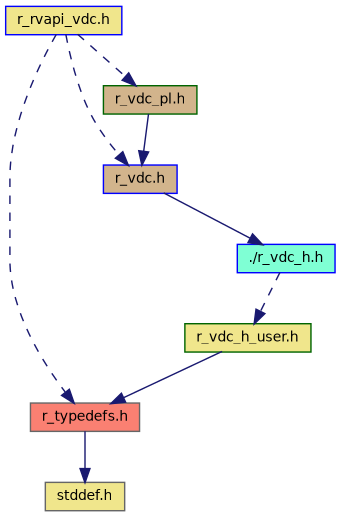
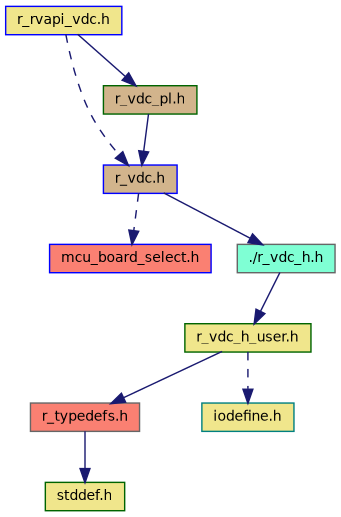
(101, 55) -> (101, 55)
(10, 216) -> none
none -> (130, 259)
(286, 259) -> (286, 259)
(270, 292) -> (270, 292)
none -> (248, 417)
(85, 497) -> (85, 497)
